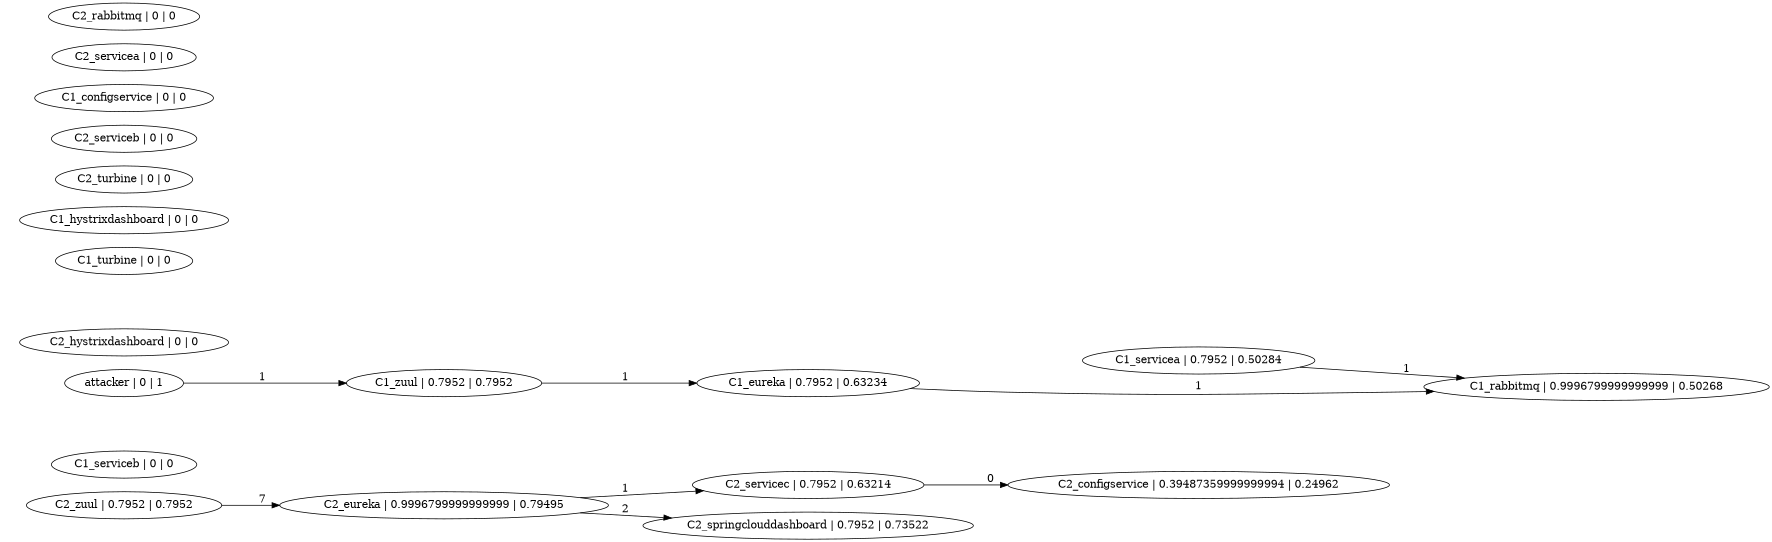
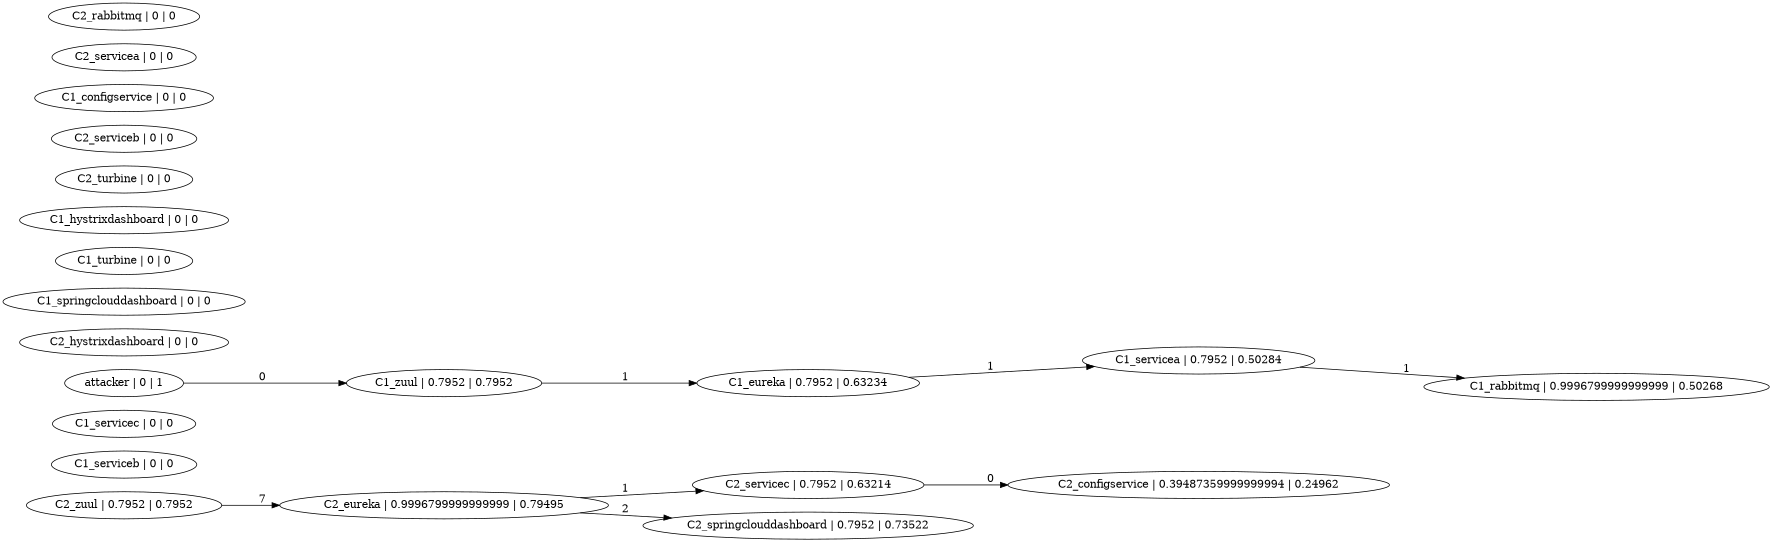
none -> (124, 302)
(263, 377) -> (263, 377)
(1168, 394) -> (998, 372)
none -> (124, 424)
